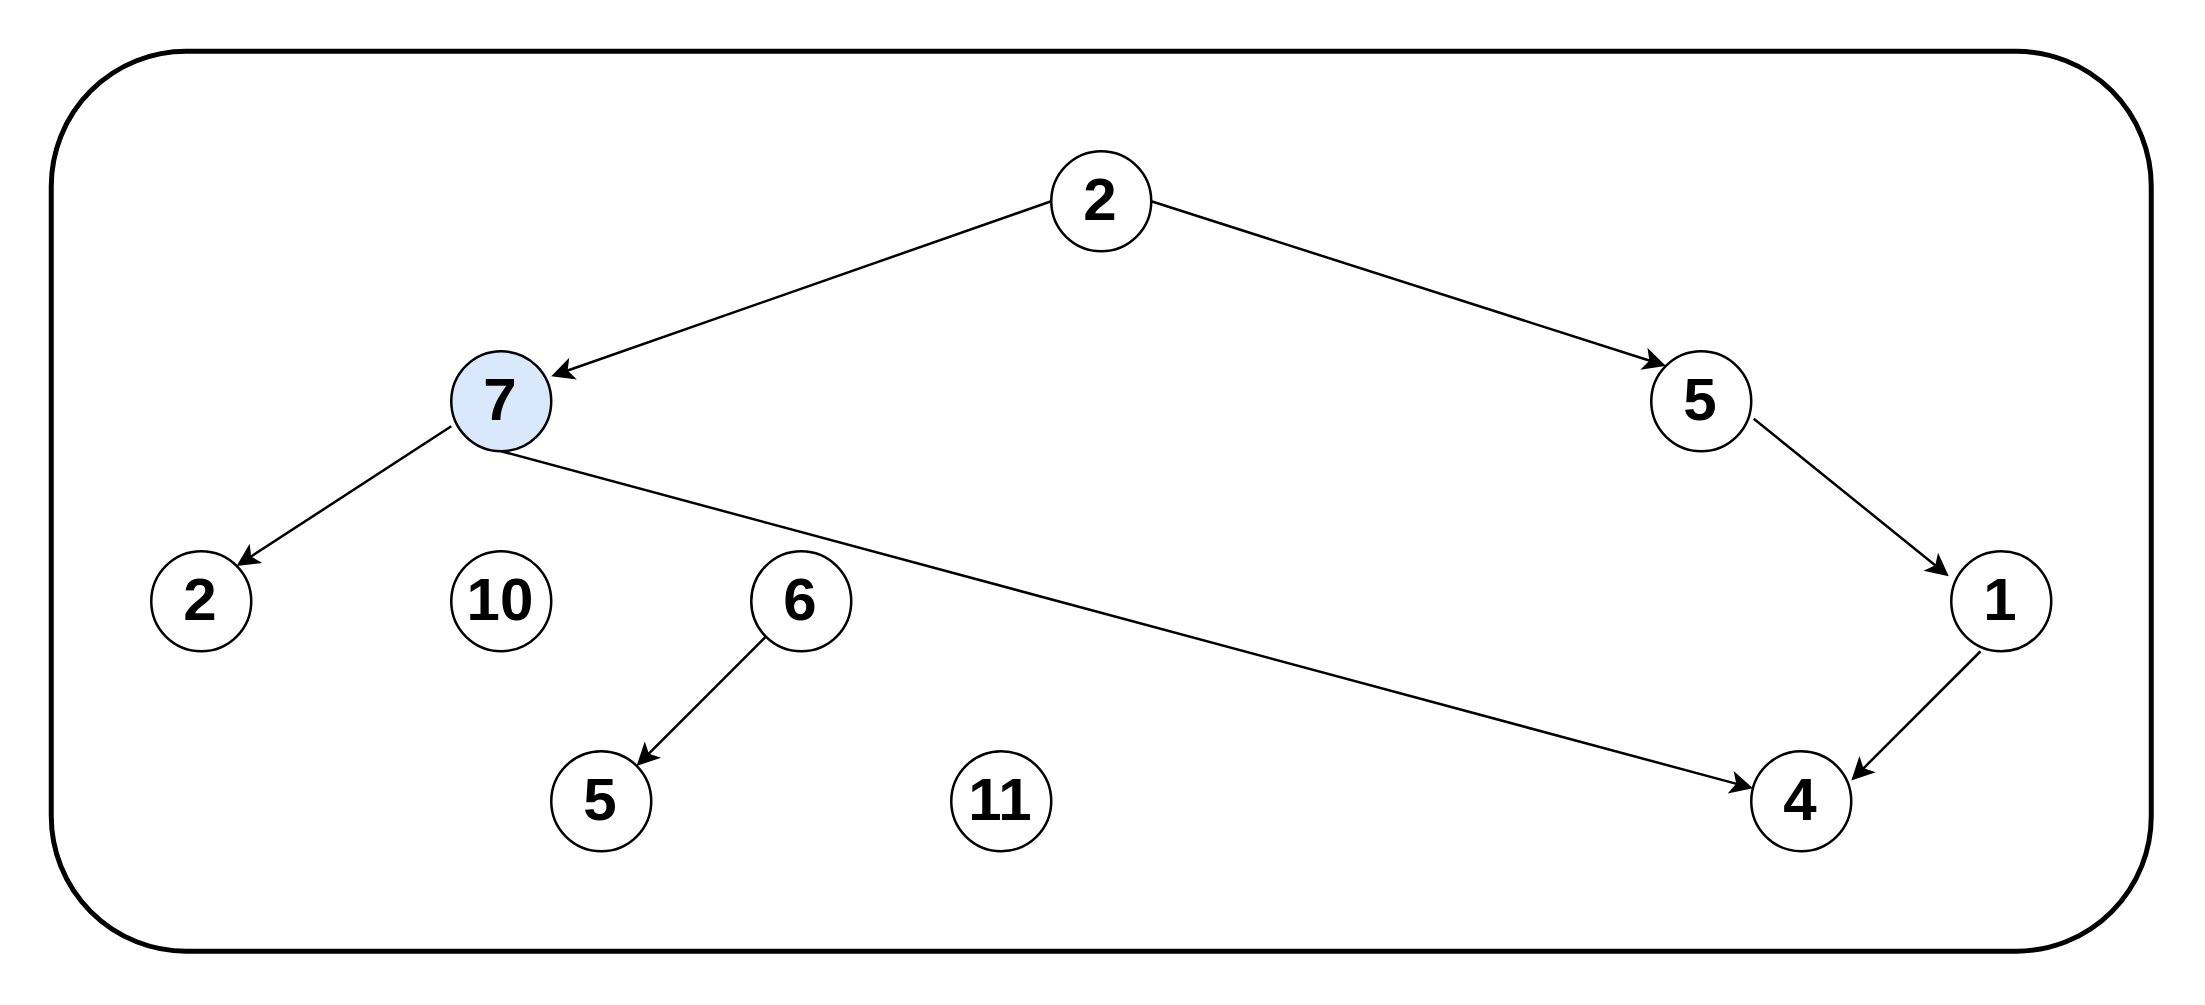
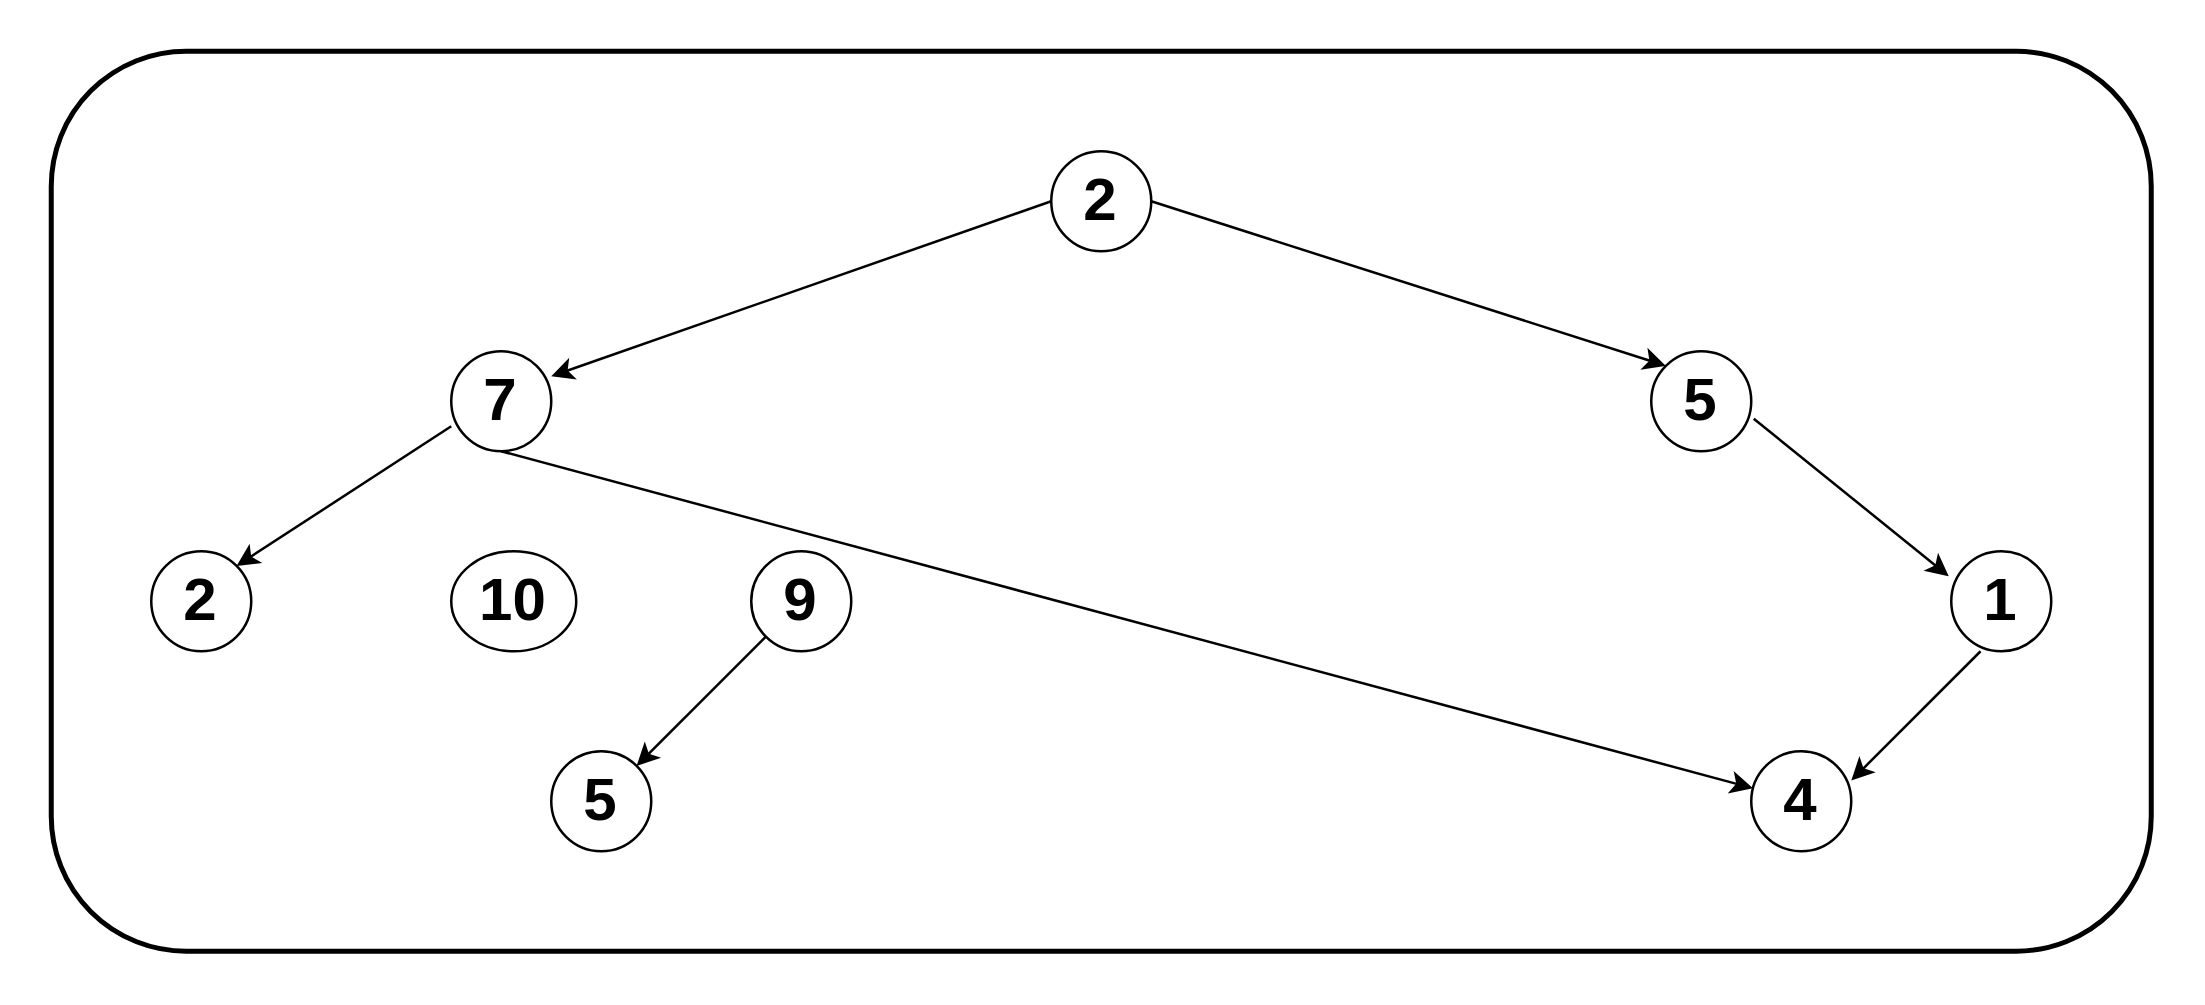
(501, 401) -> (501, 401)
(501, 601) -> (514, 601)
(801, 601) -> (801, 601)
(1001, 801) -> none
